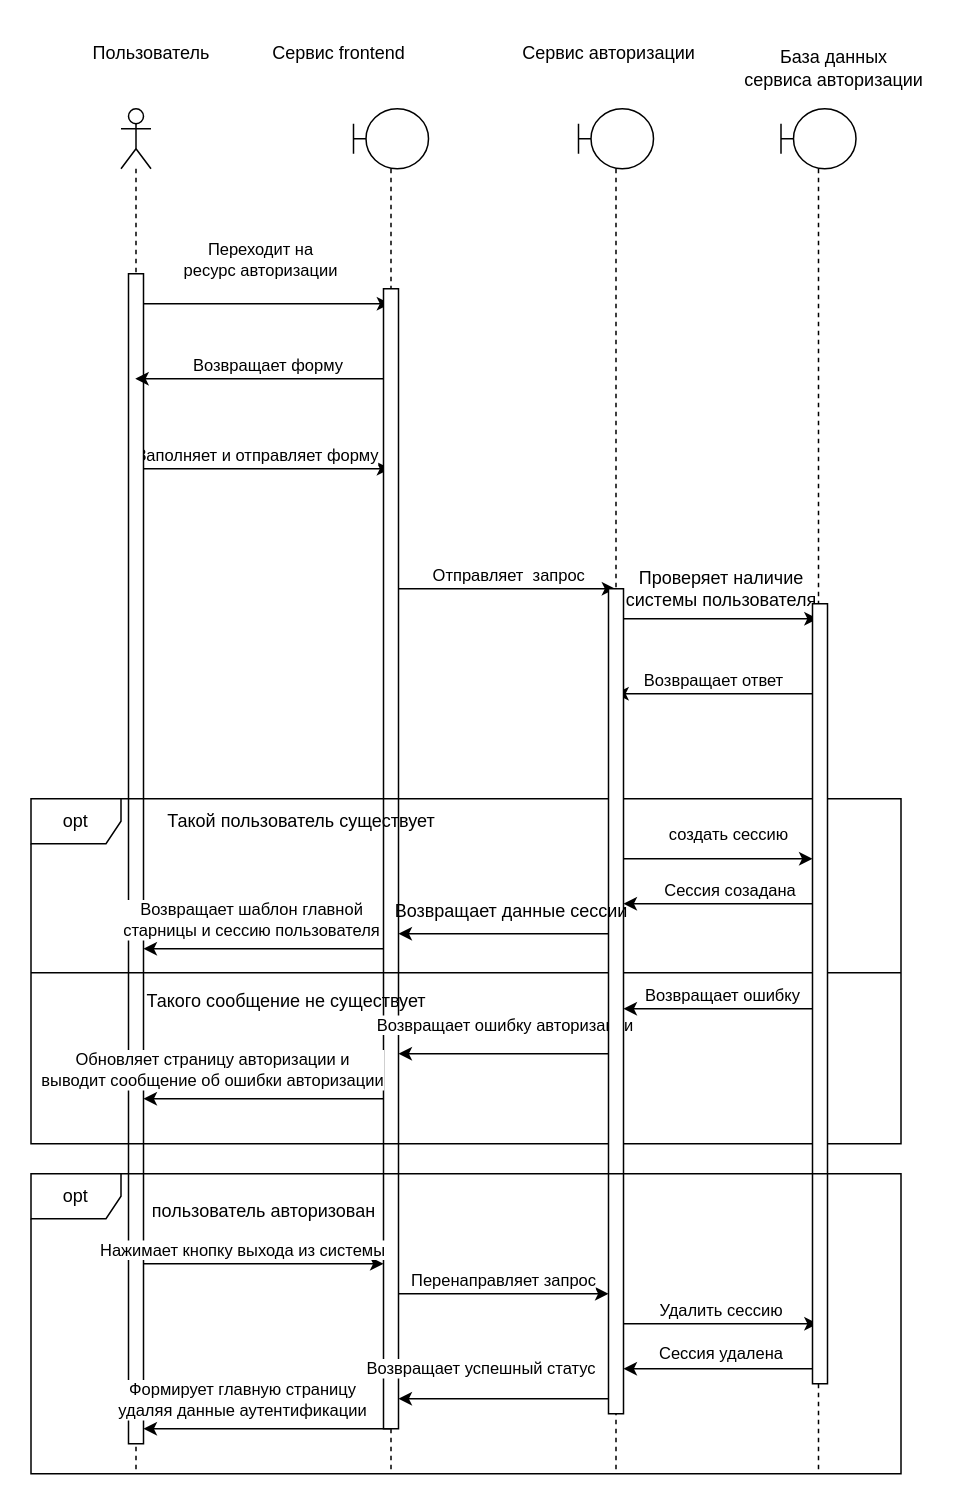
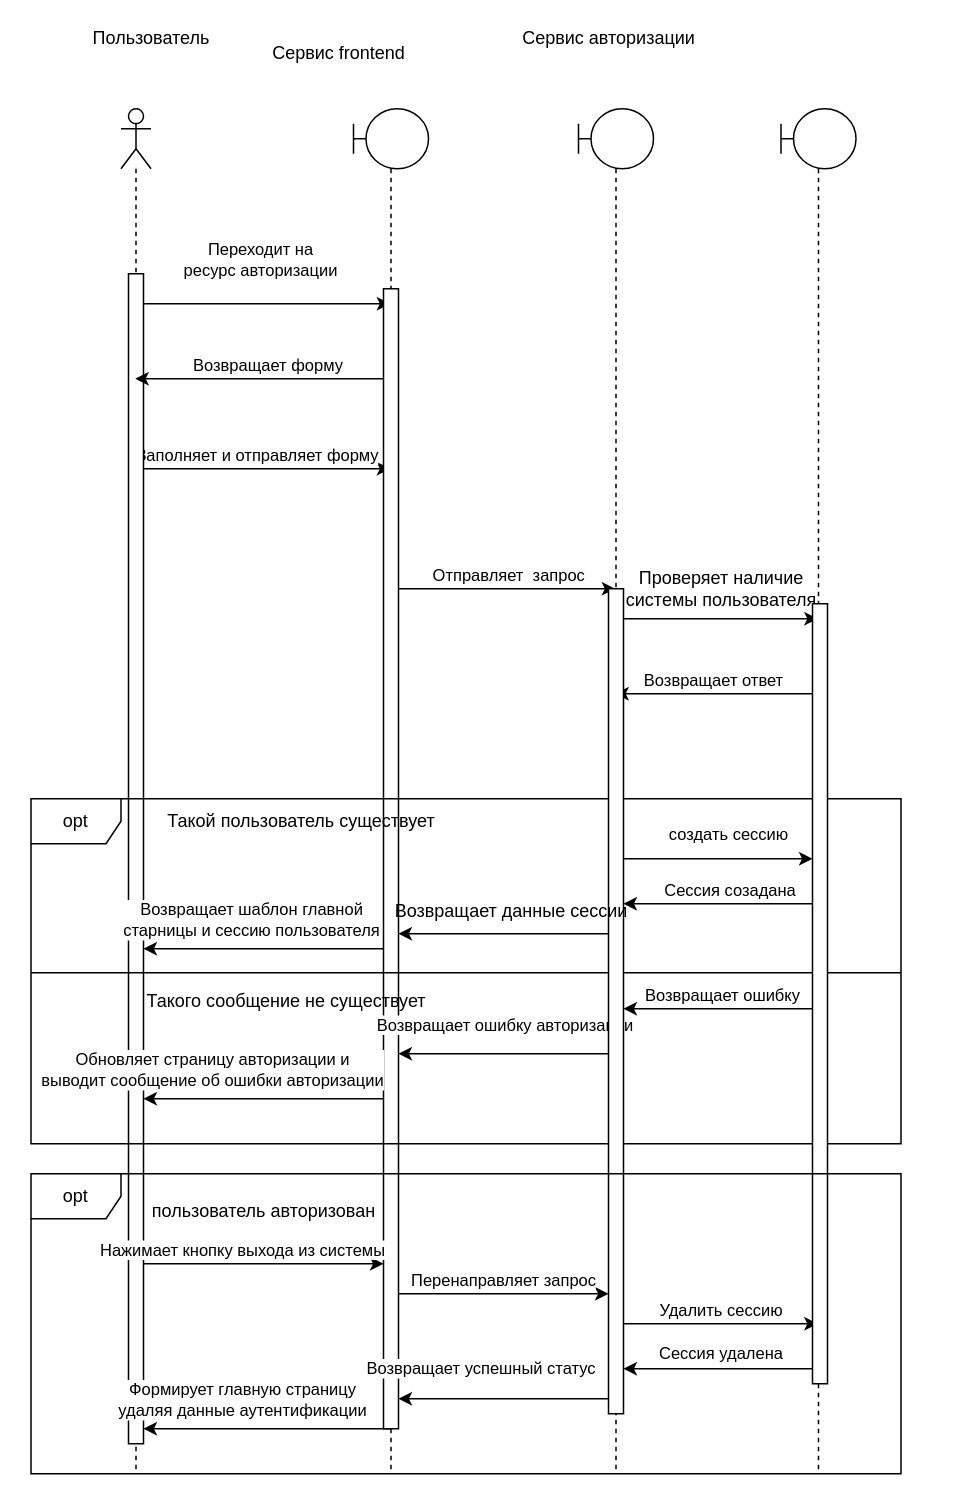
(151, 53) -> (151, 38)
(608, 53) -> (608, 38)
(833, 68) -> none
